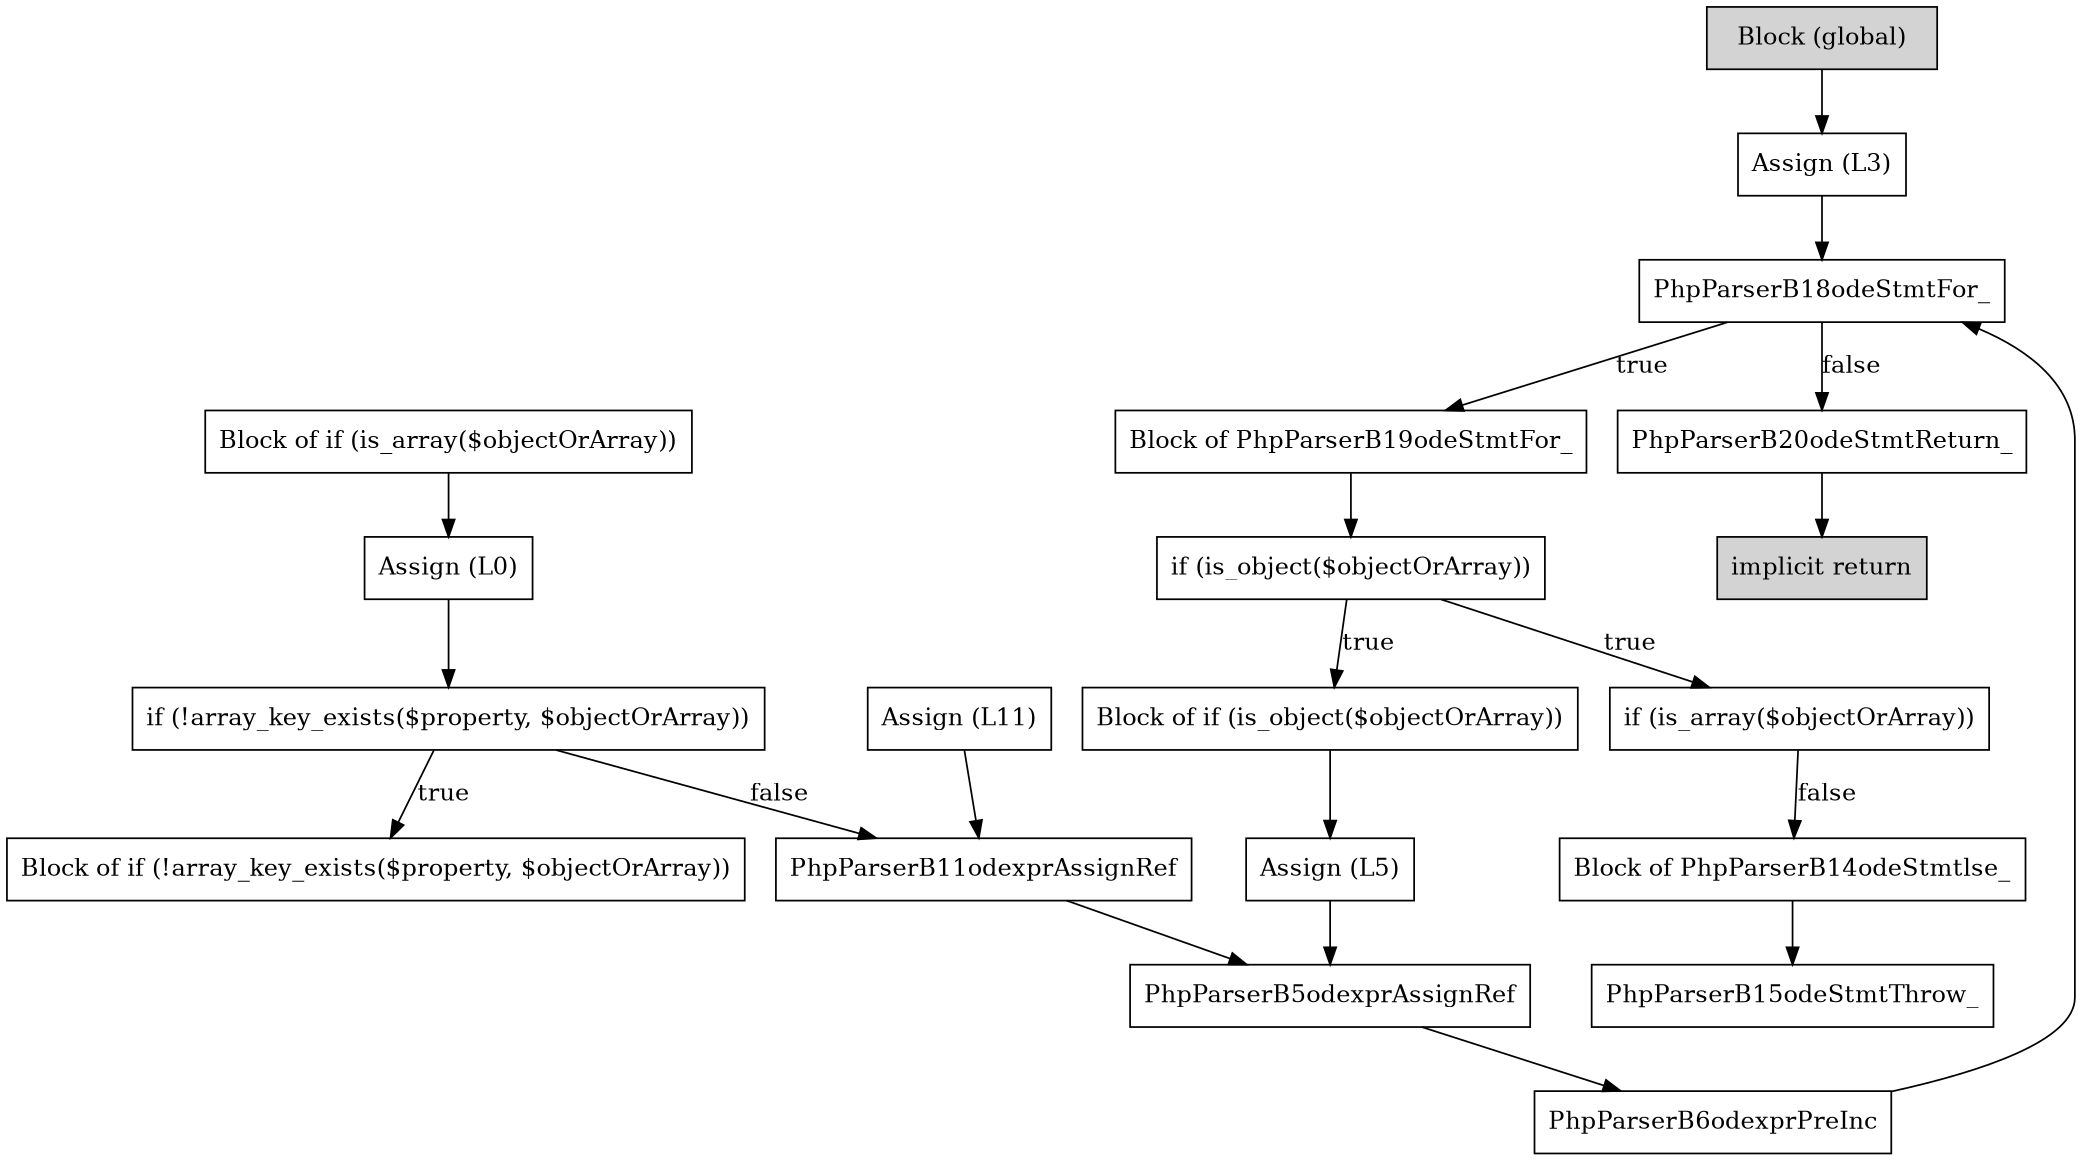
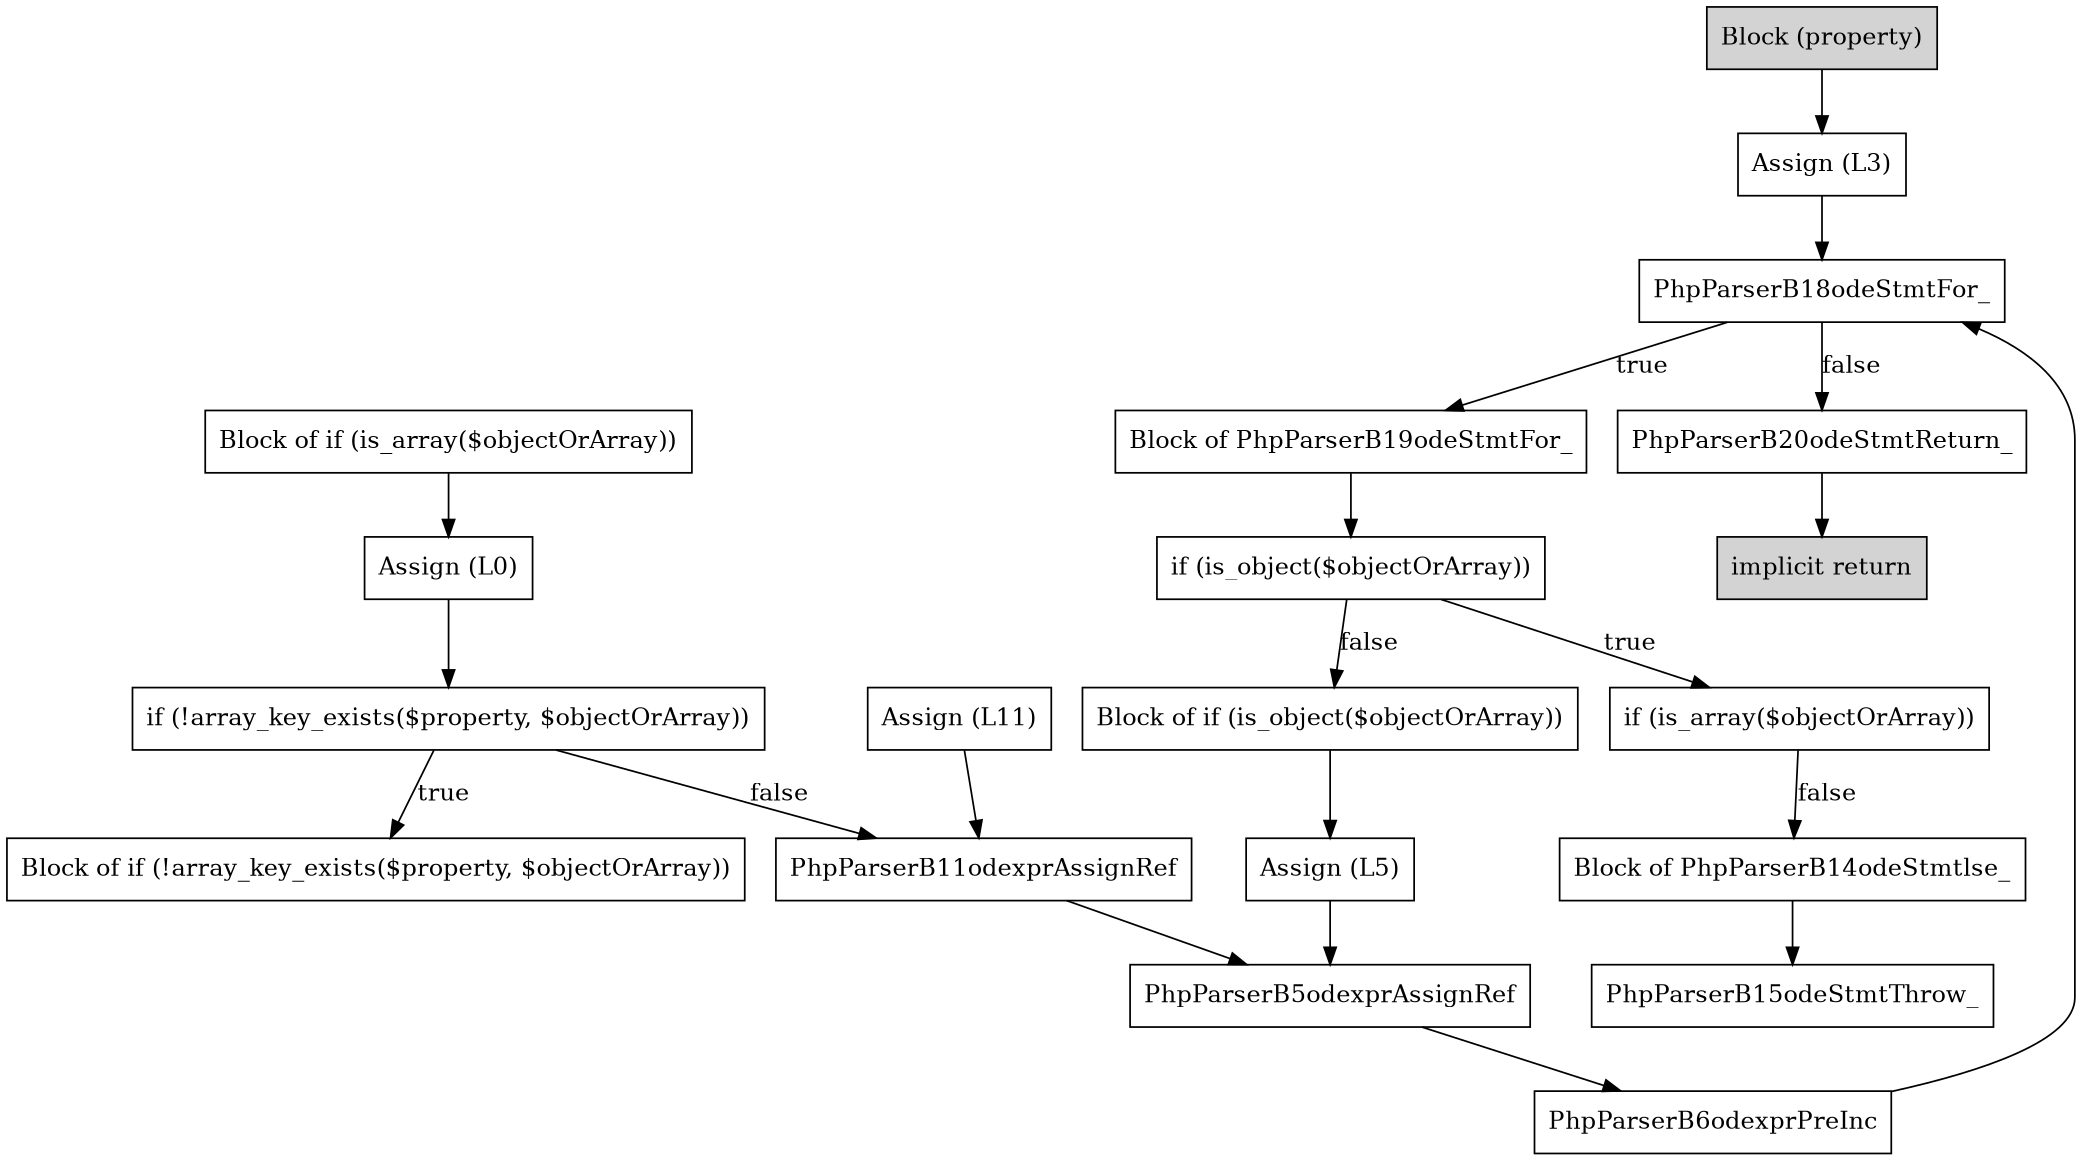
(1822, 38) -> (1822, 38)
(1369, 643) -> (1369, 643)
